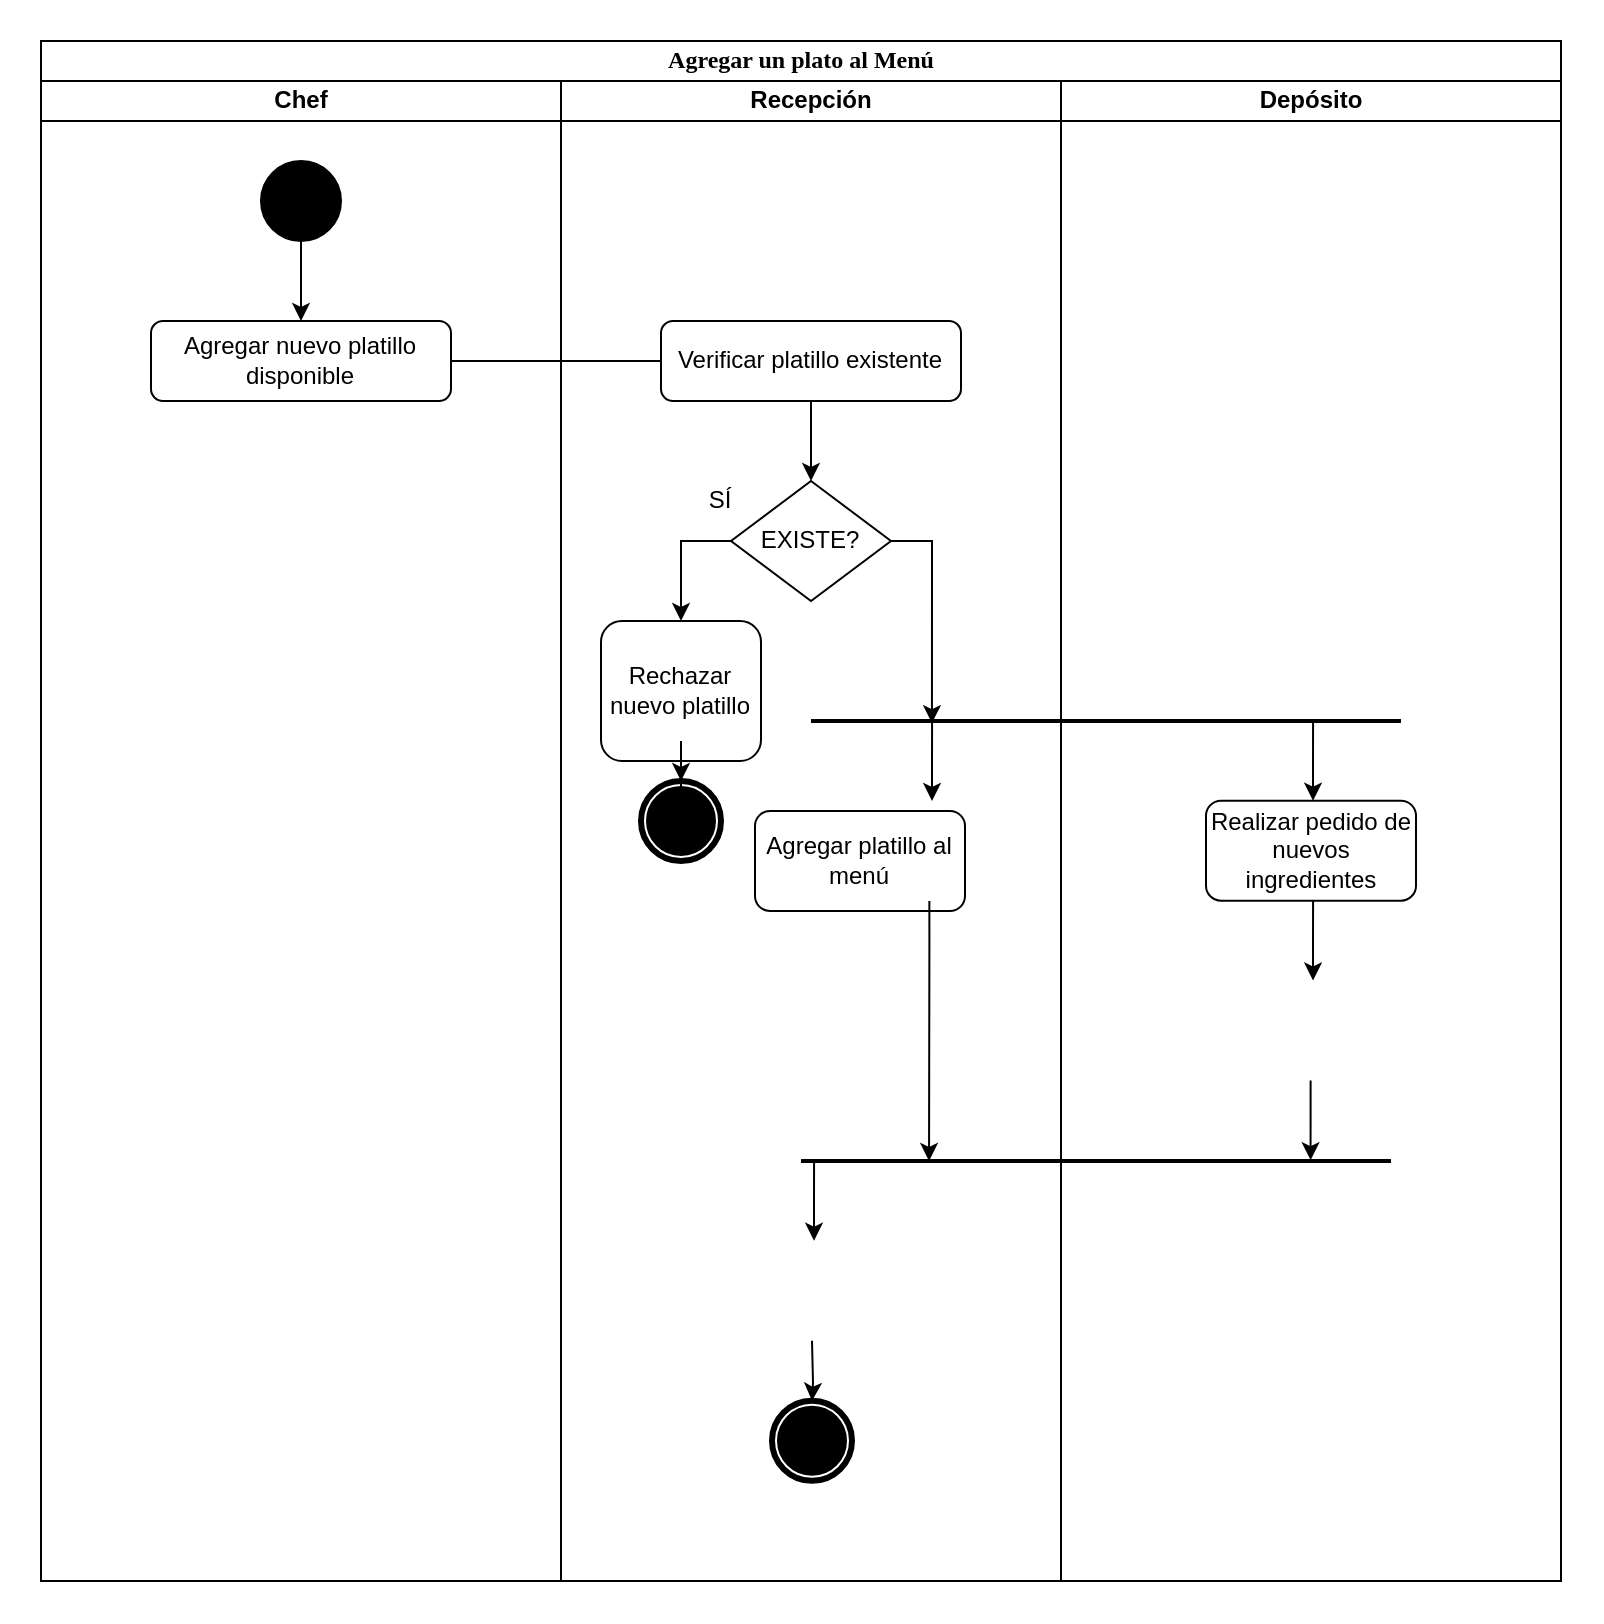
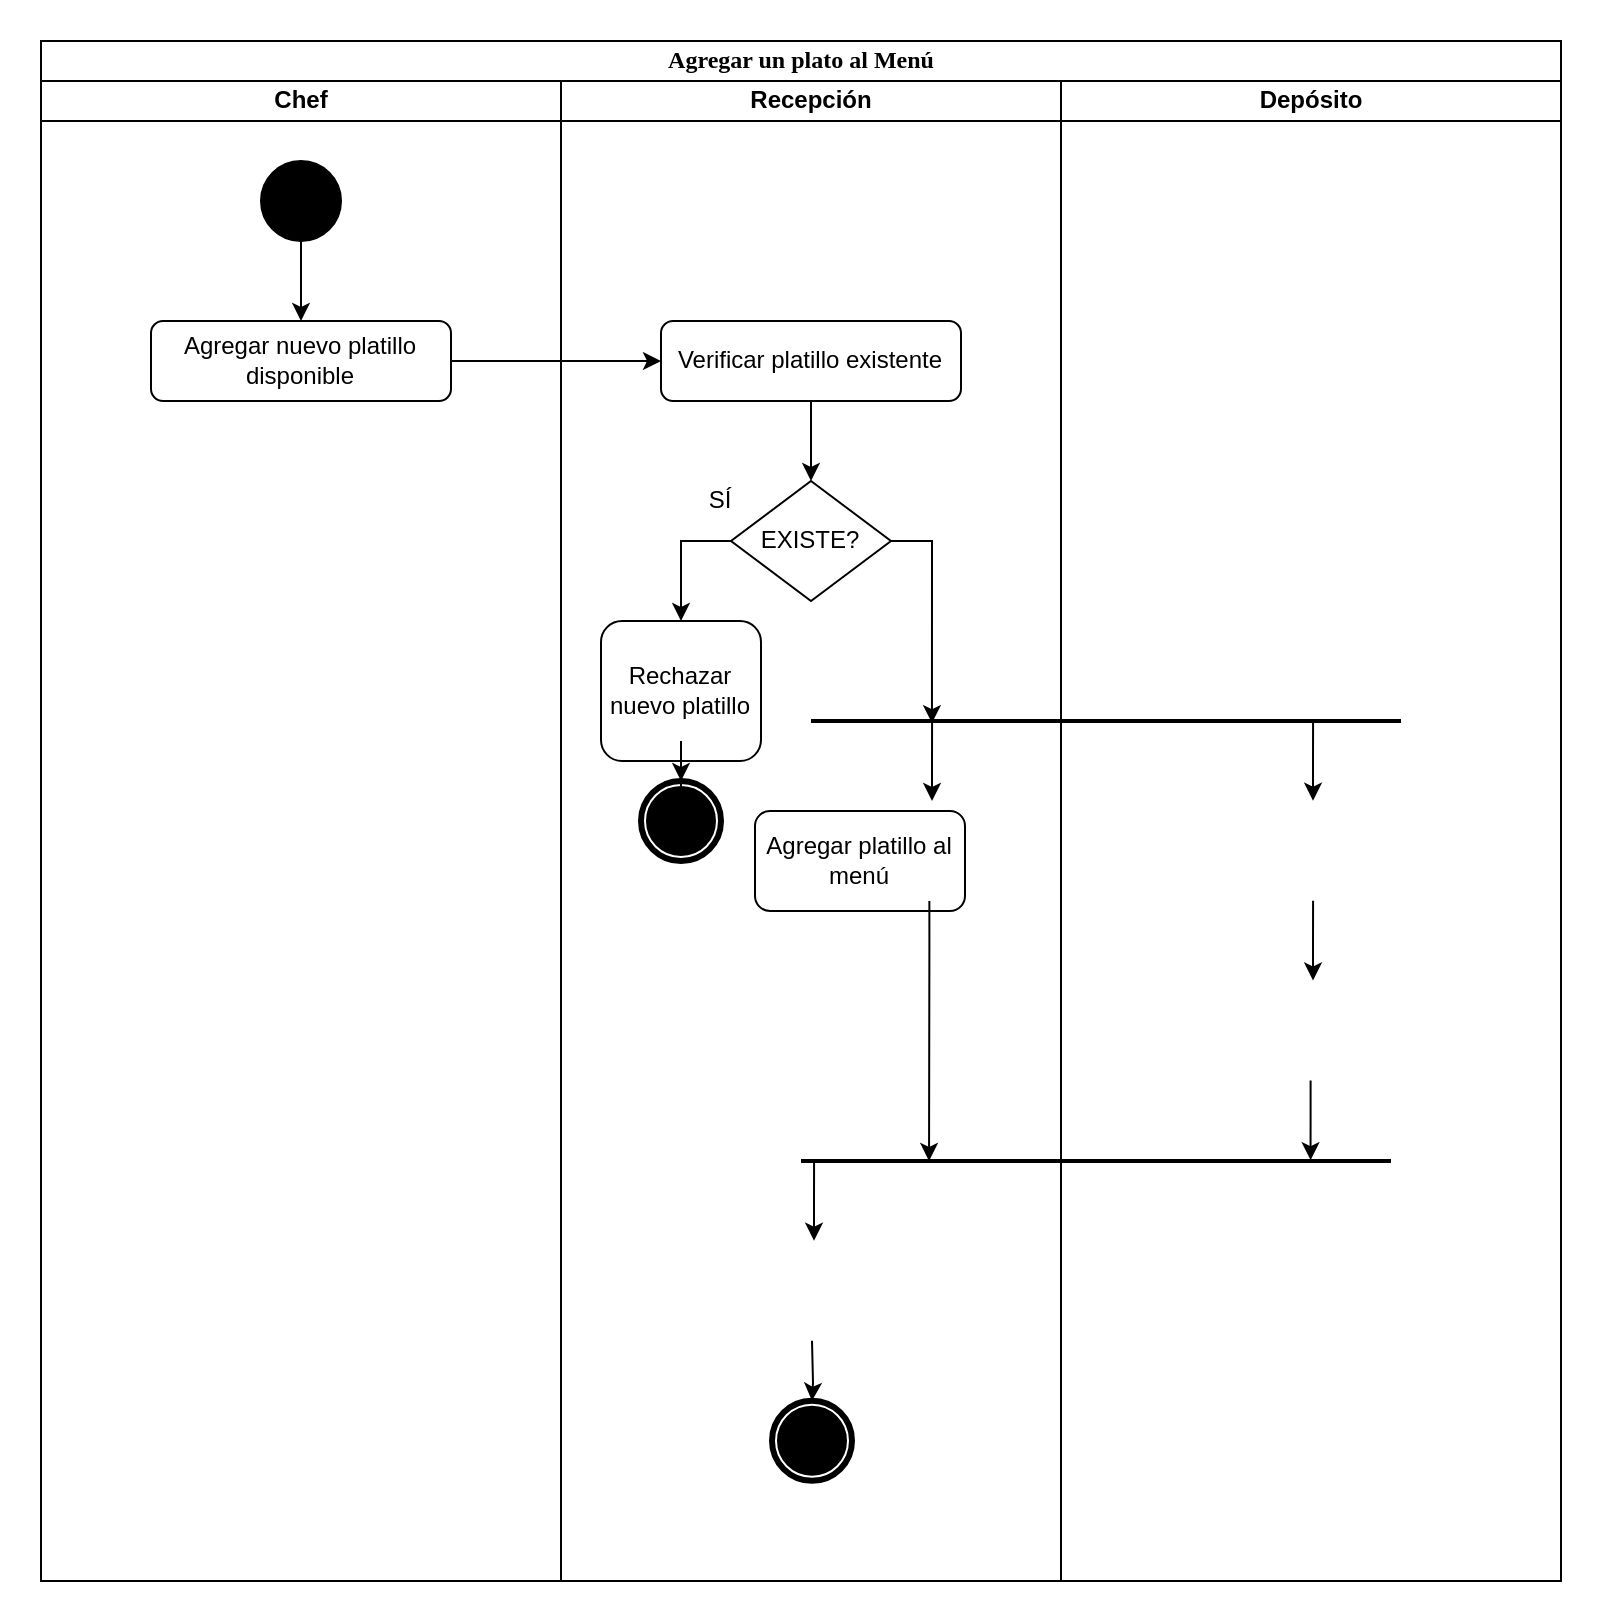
(651, 361) -> (646, 361)
(1311, 851) -> none
